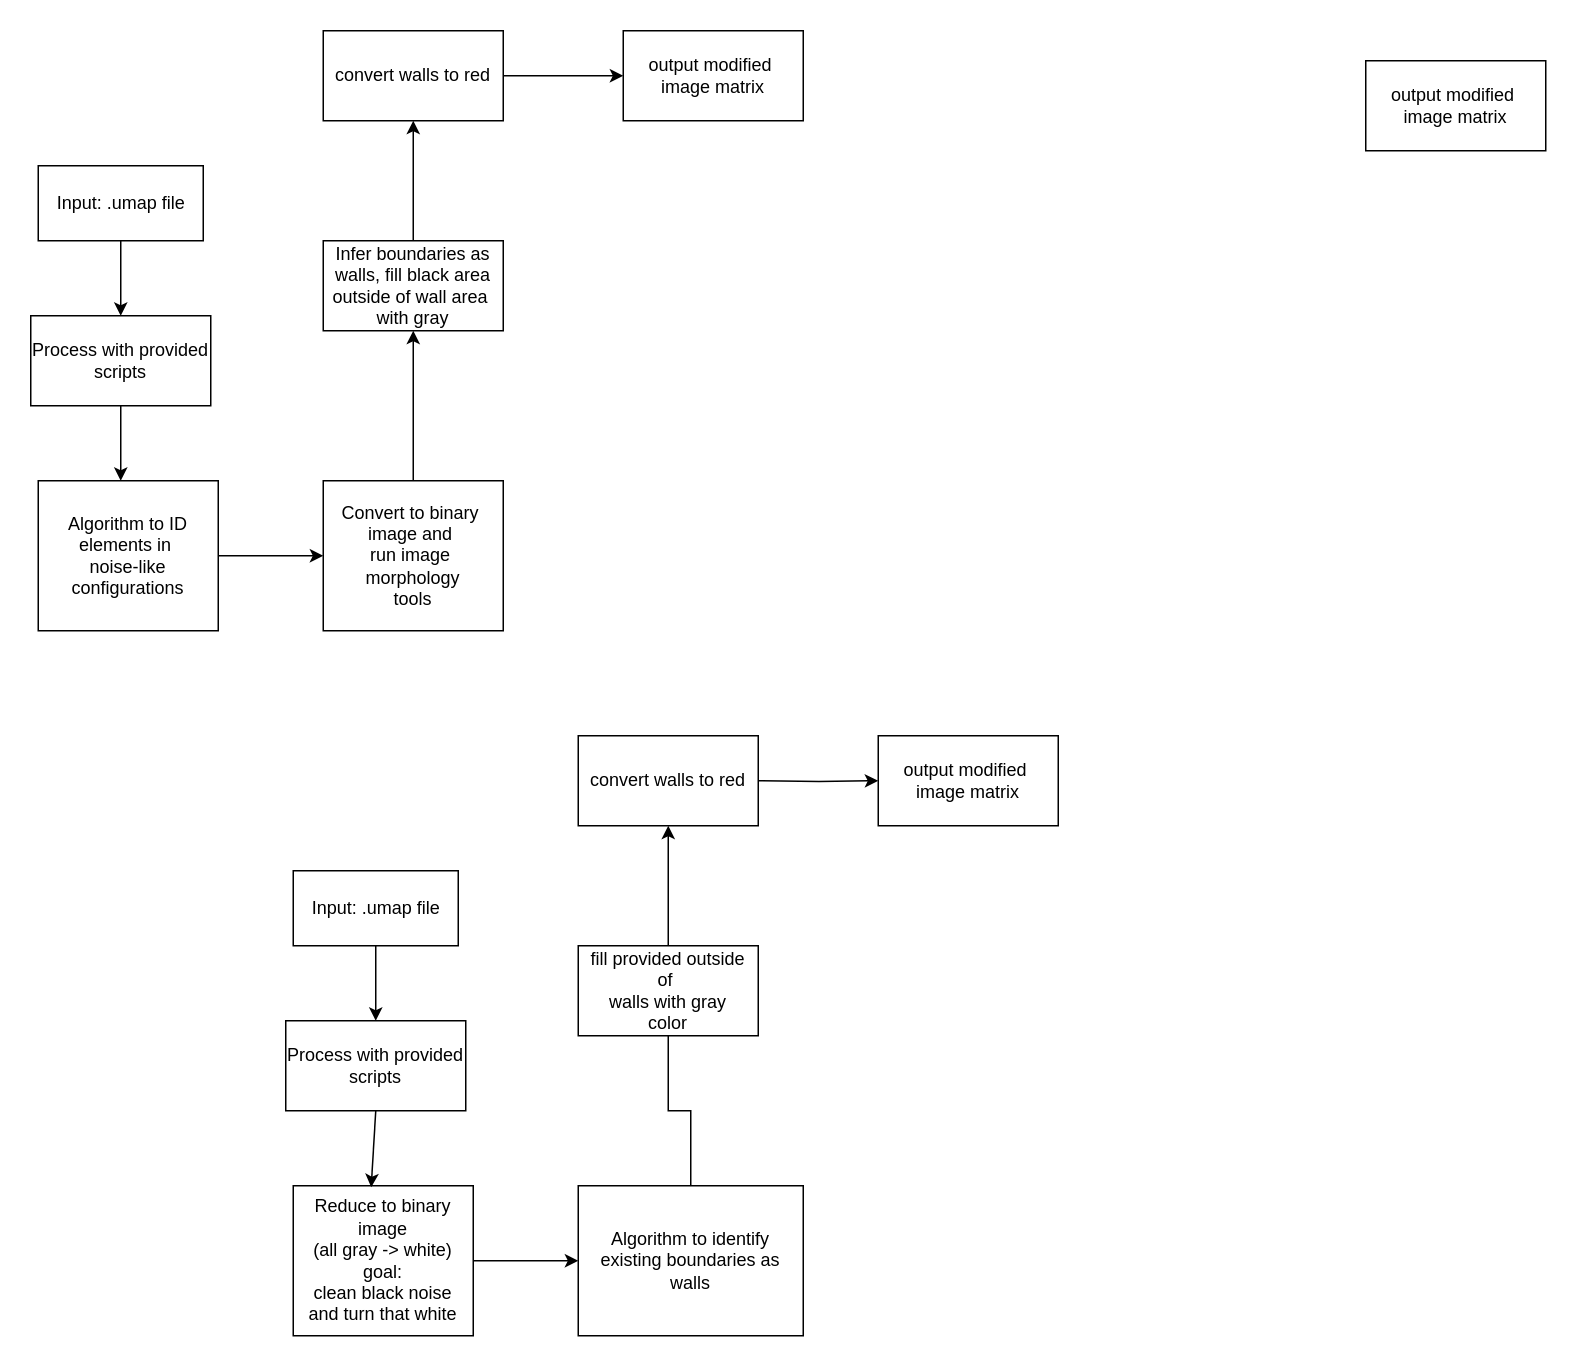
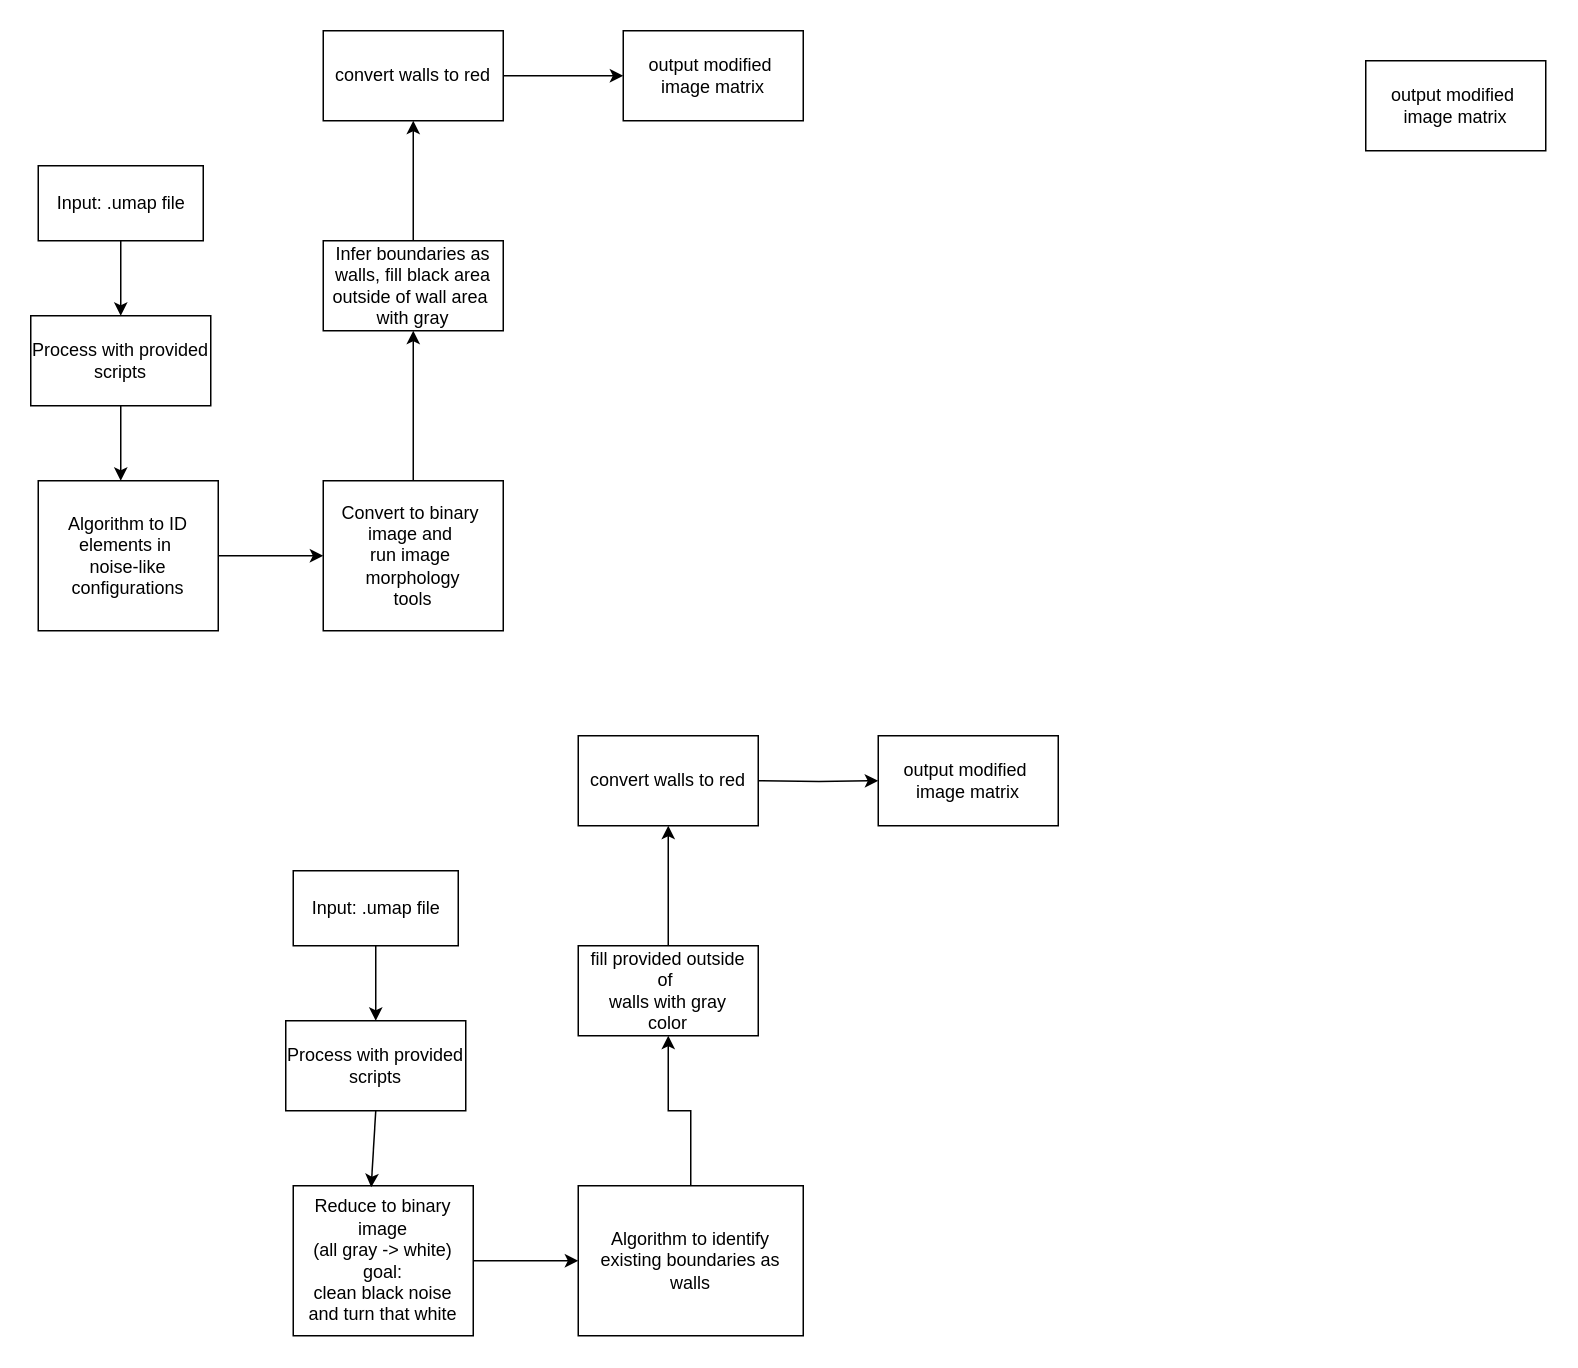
(668, 1042) -> (668, 1047)
